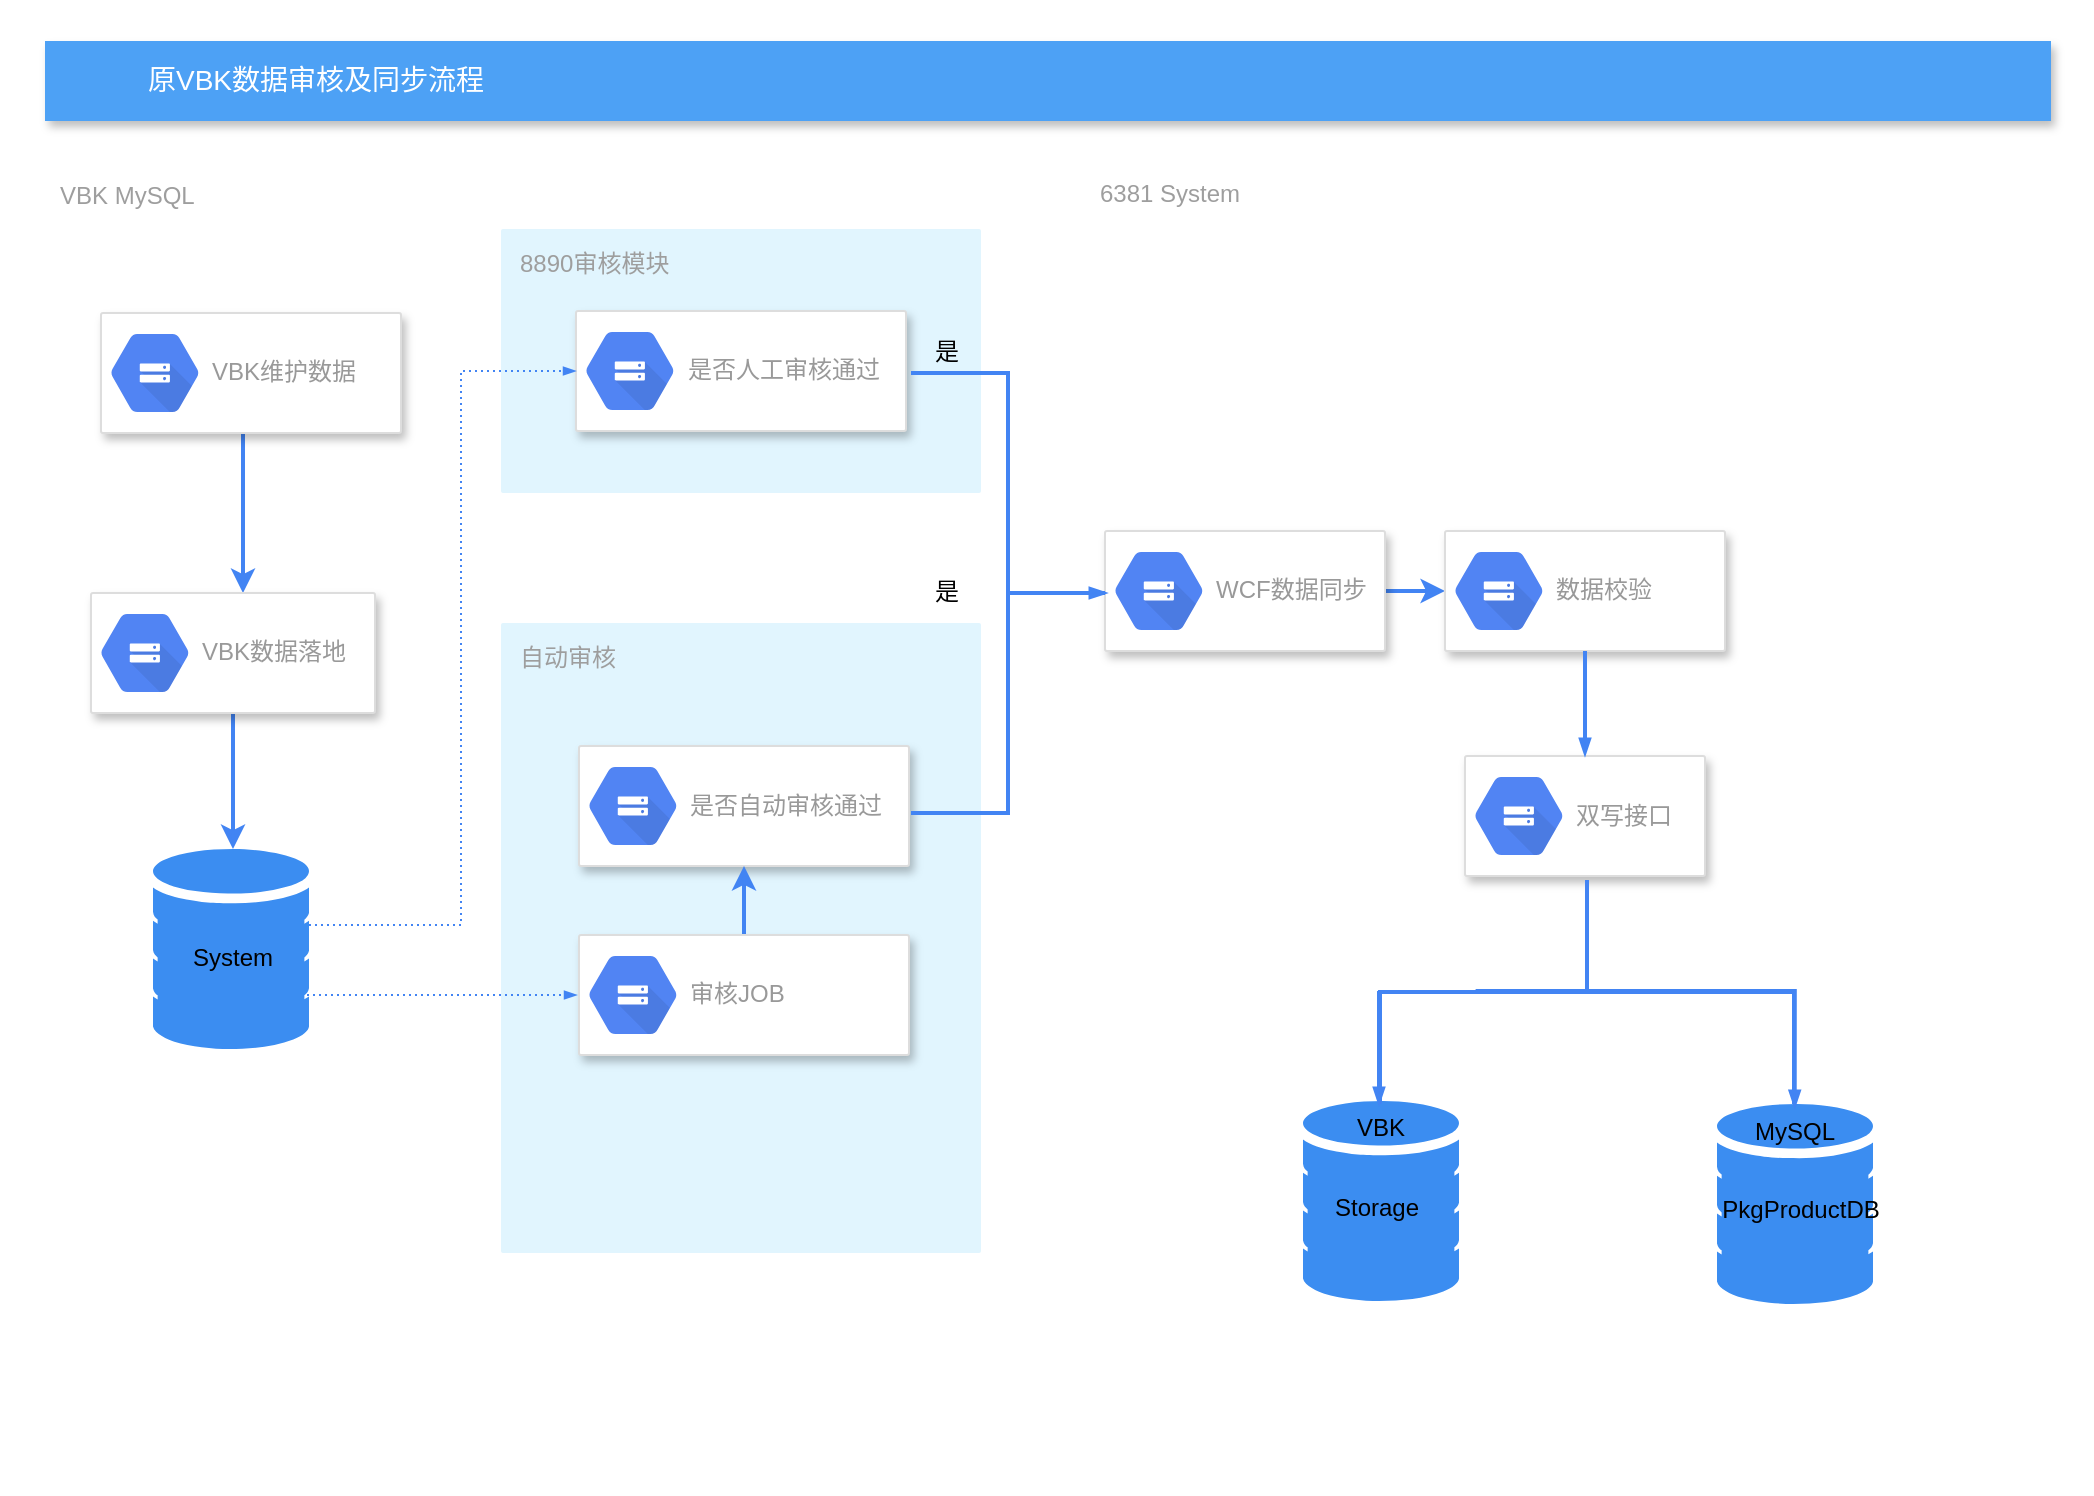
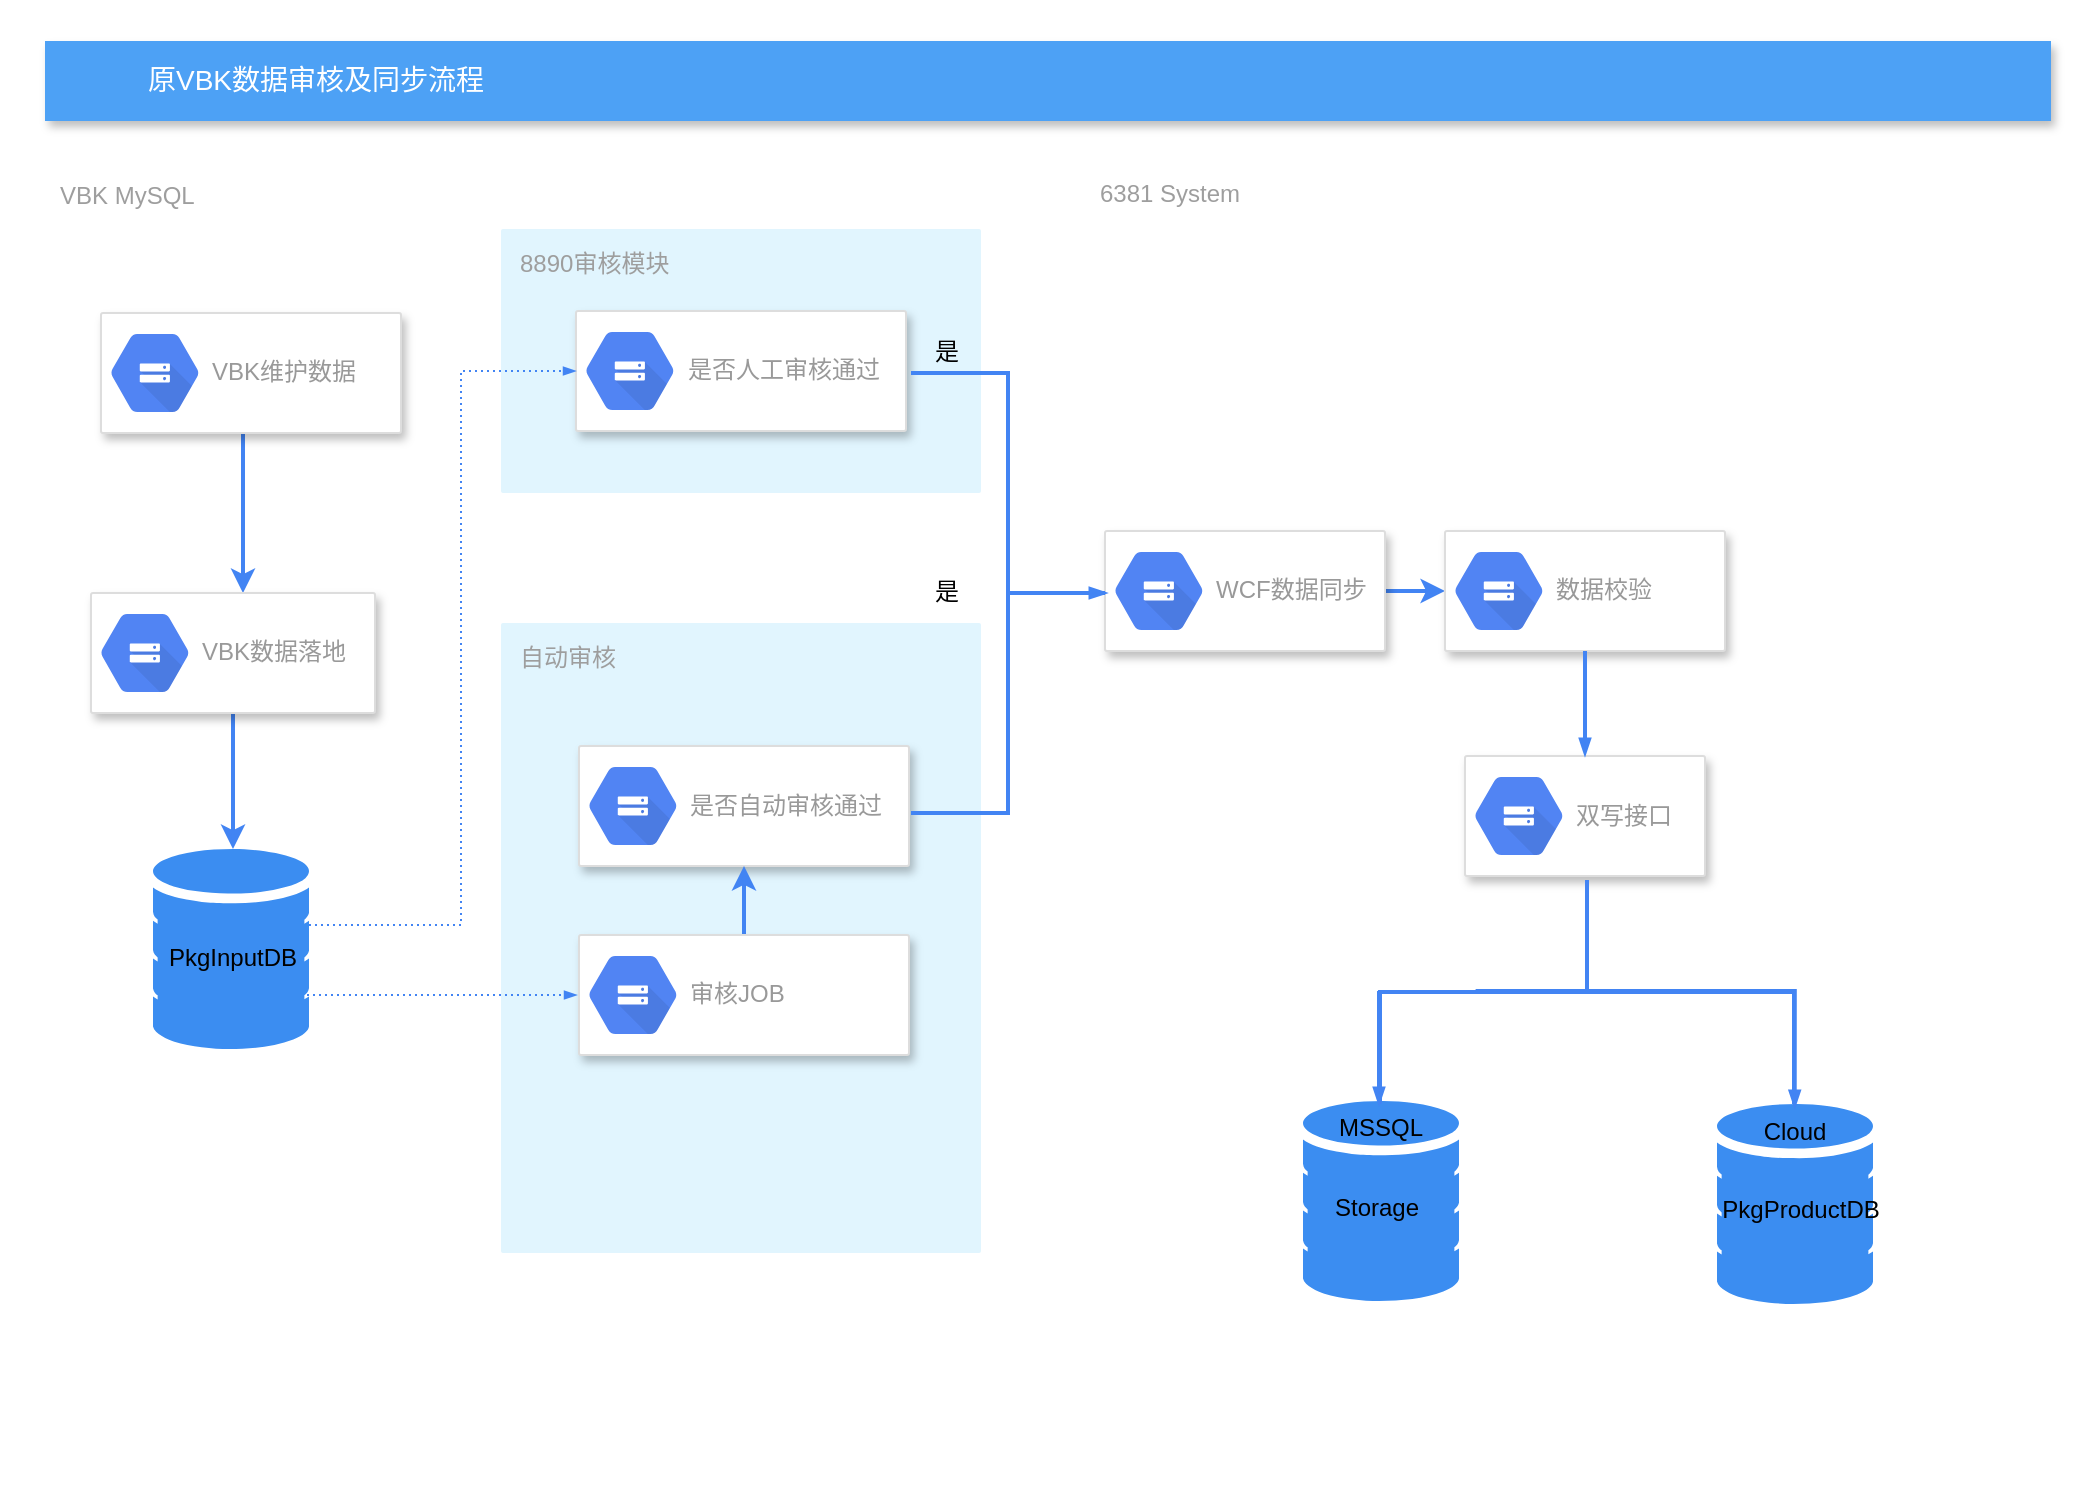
(234, 959) -> (234, 959)
(1382, 1129) -> (1382, 1129)
(1796, 1133) -> (1796, 1133)
